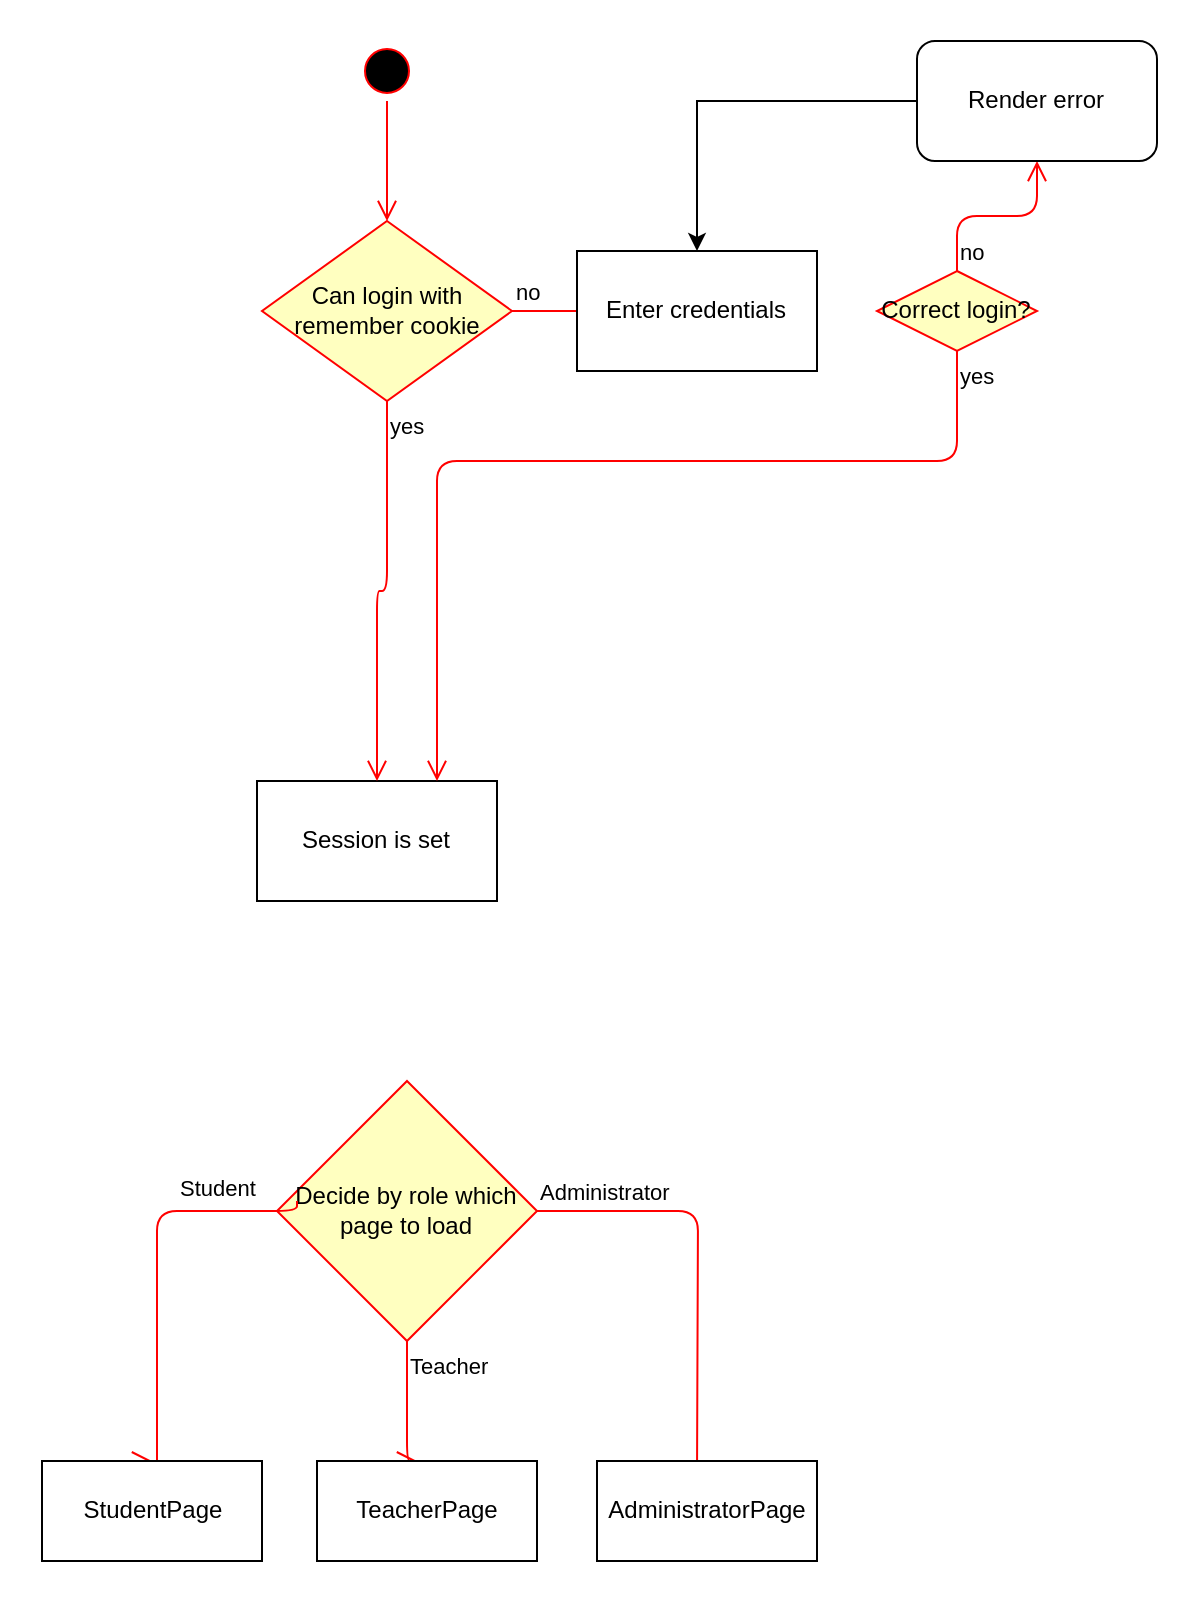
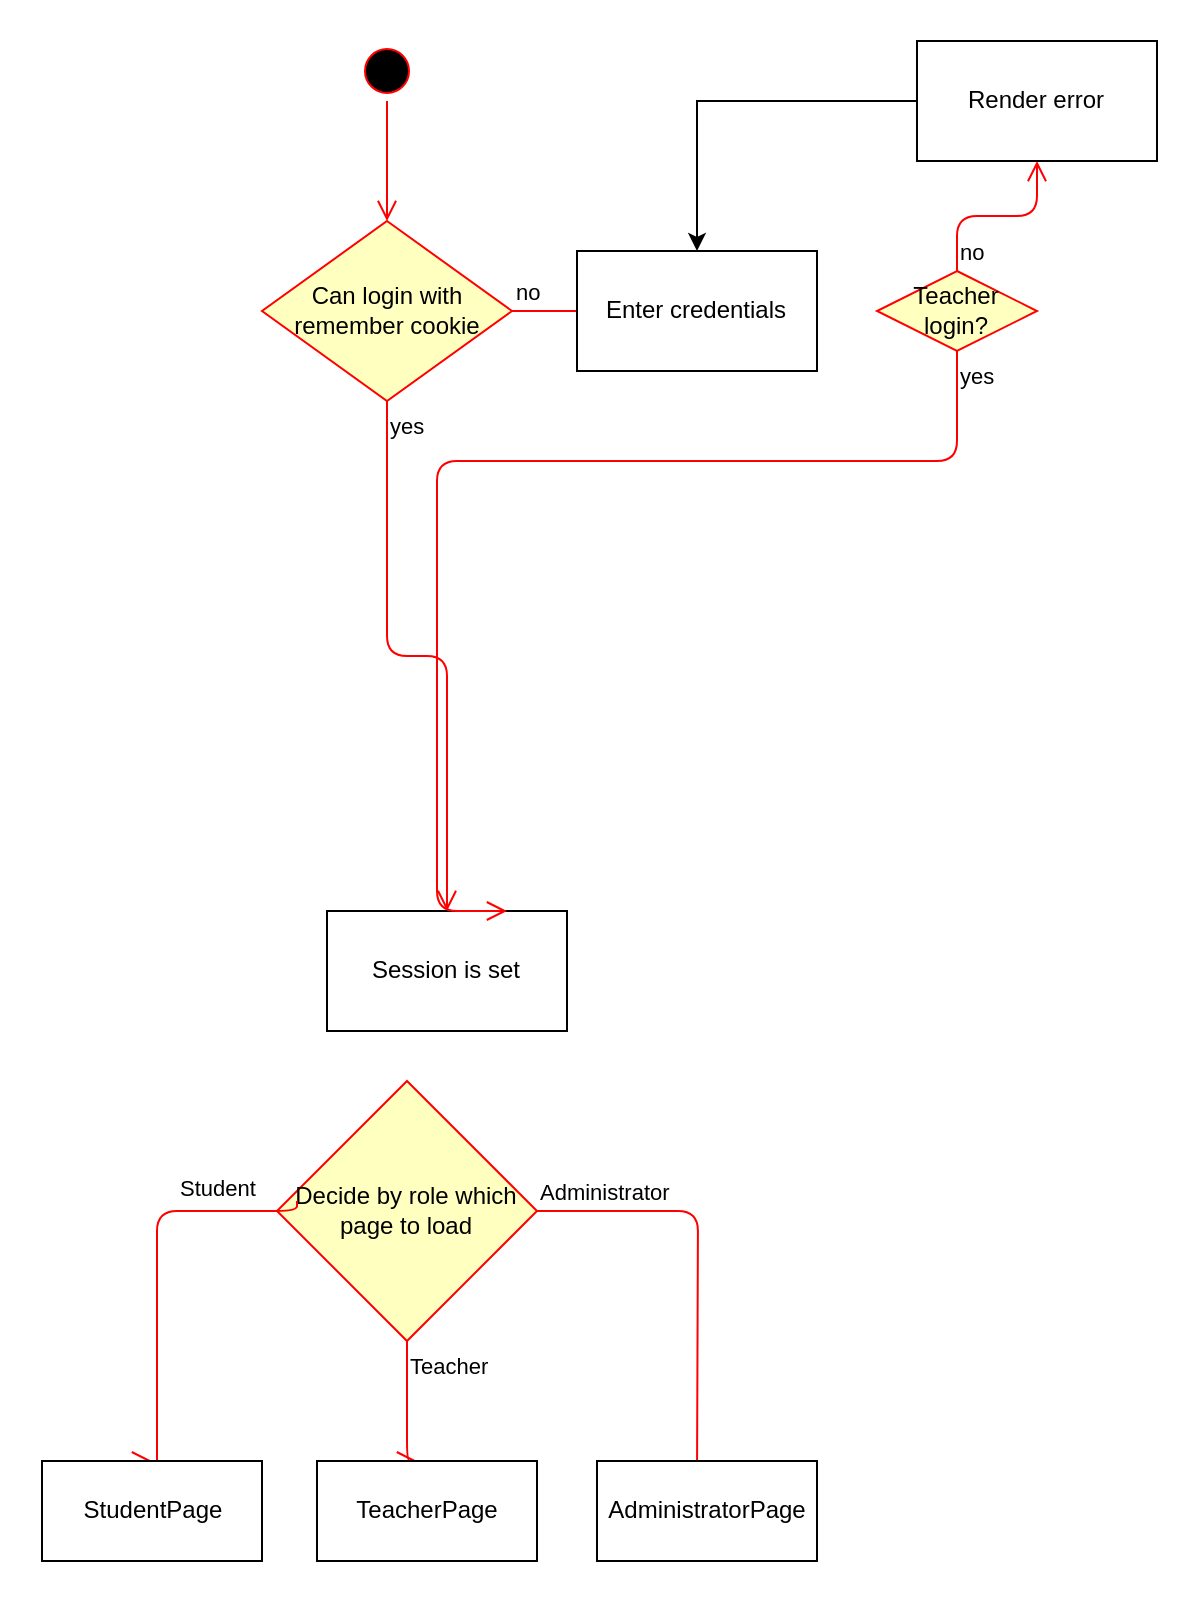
(1037, 101) -> (1037, 101)
(957, 311) -> (957, 311)
(377, 841) -> (447, 971)
